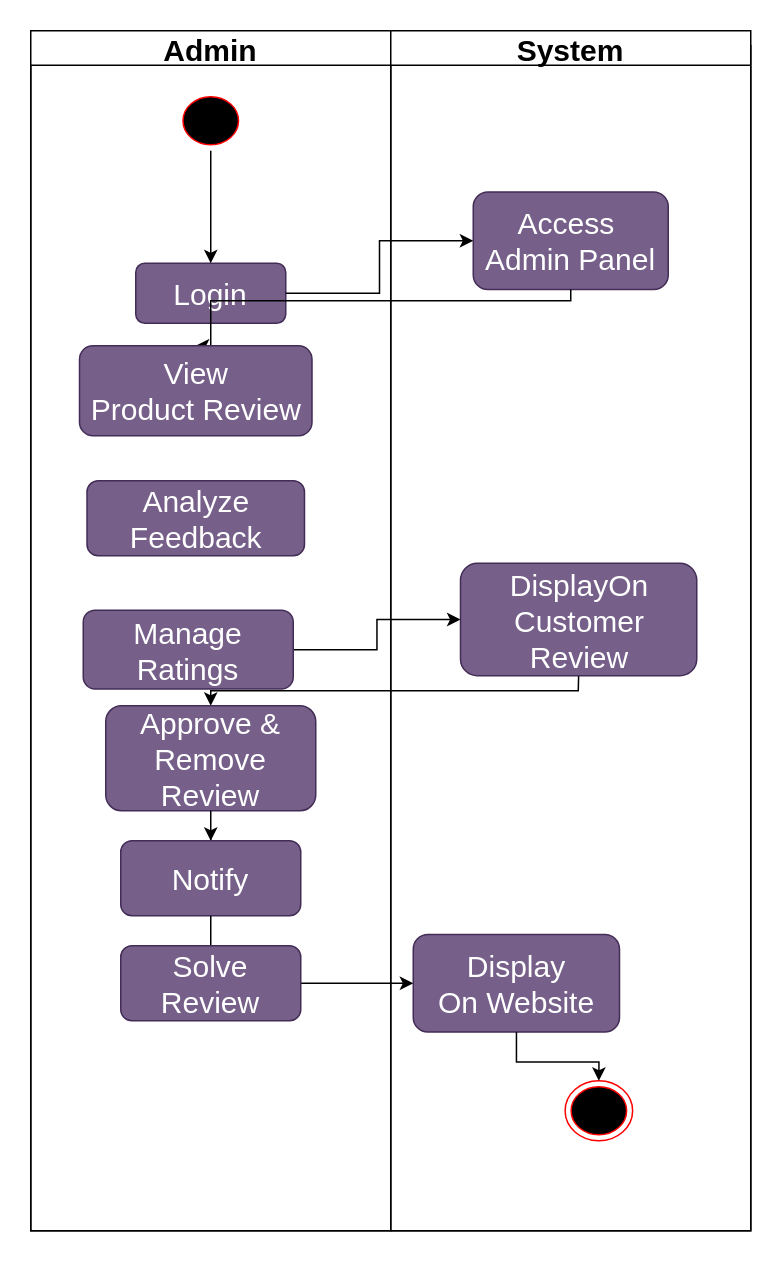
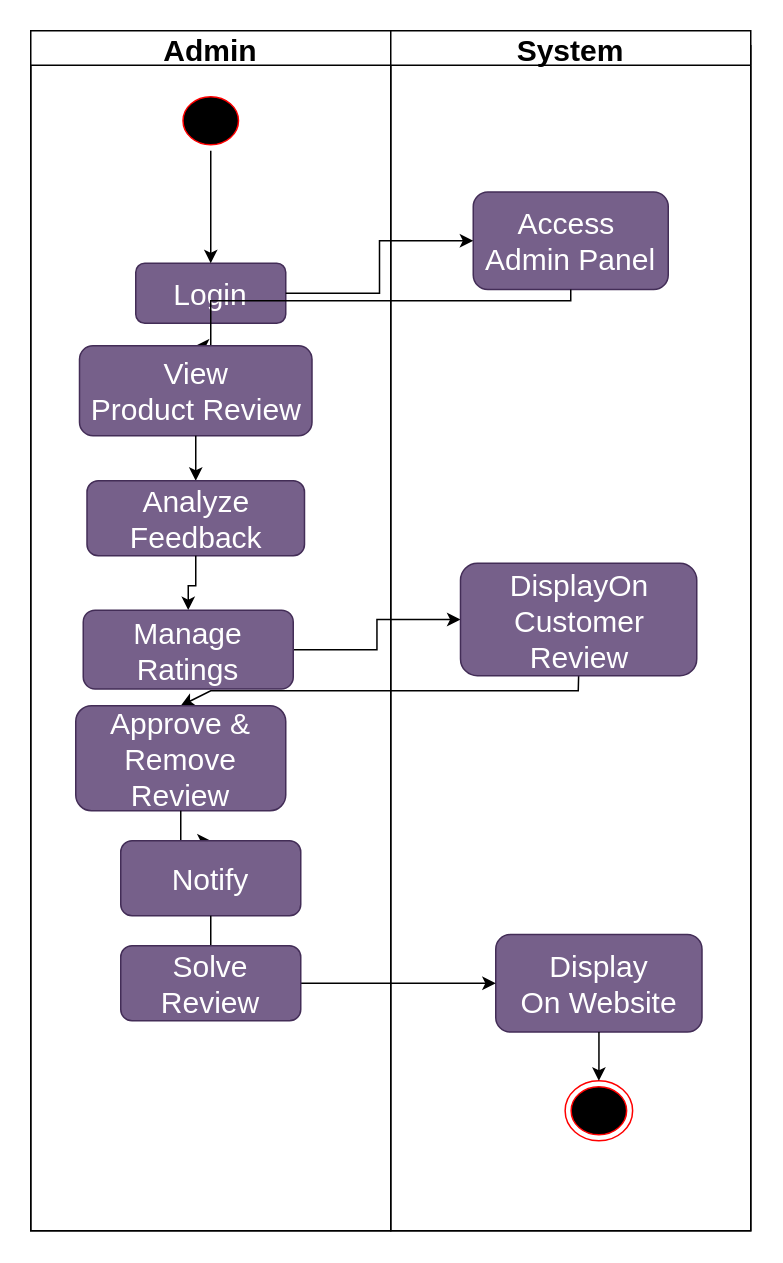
none -> (196, 464)
none -> (196, 581)
(211, 758) -> (181, 758)
(516, 983) -> (599, 983)
